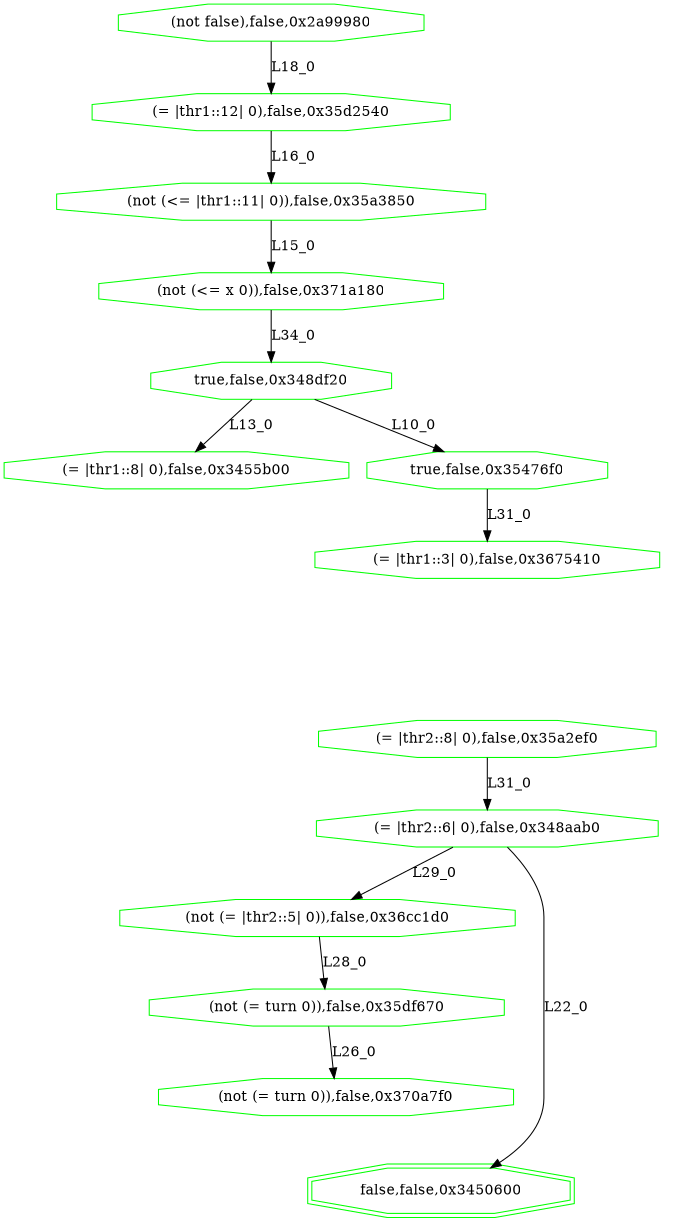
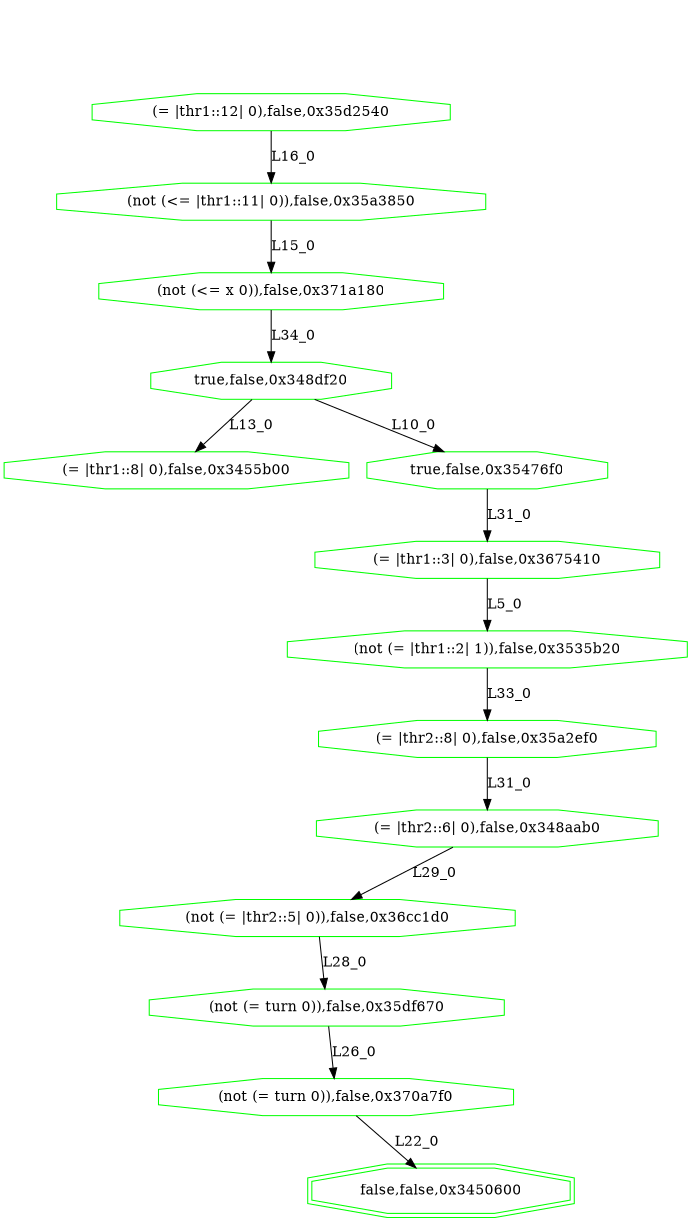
(271, 23) -> none
none -> (487, 649)
(544, 1008) -> (382, 1138)
